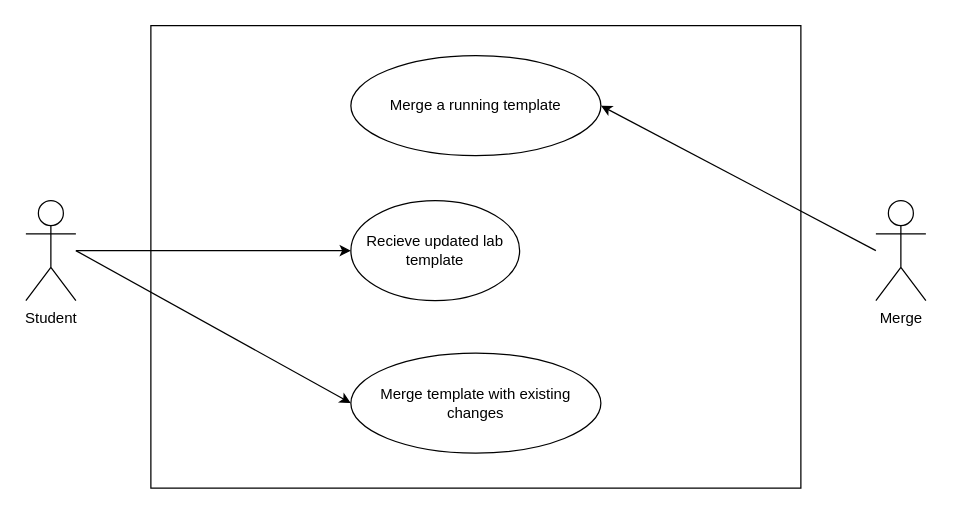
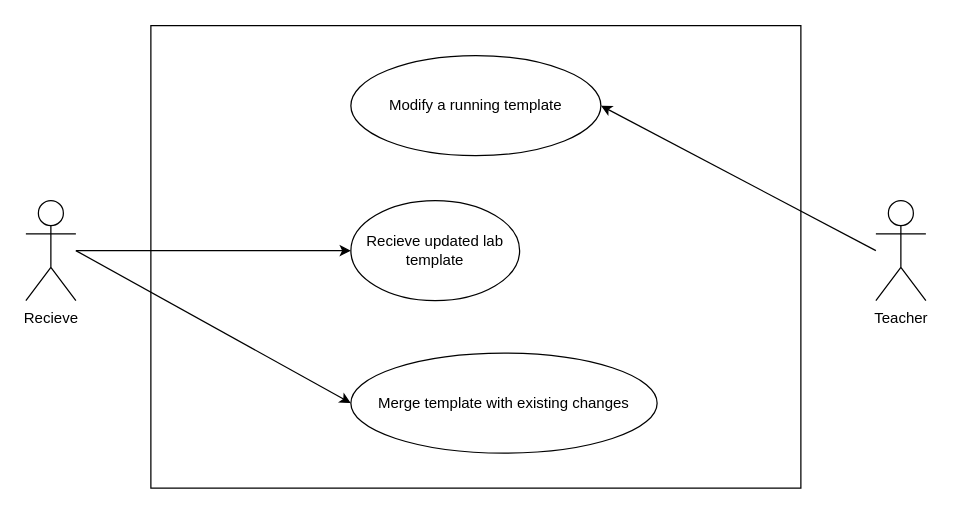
(476, 106) -> (476, 106)
(51, 318) -> (51, 318)
(901, 318) -> (901, 318)
(476, 403) -> (504, 403)
